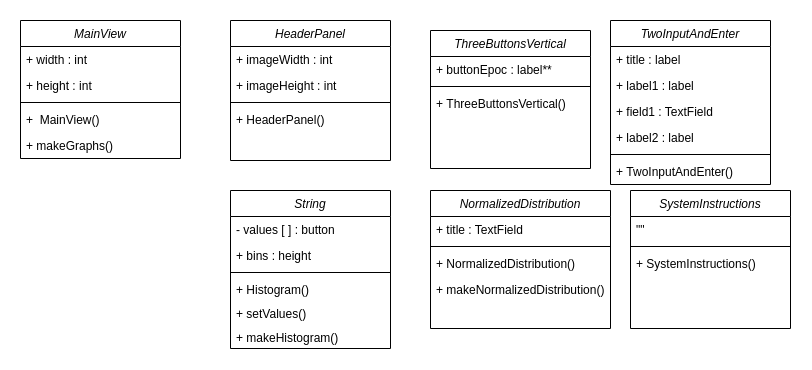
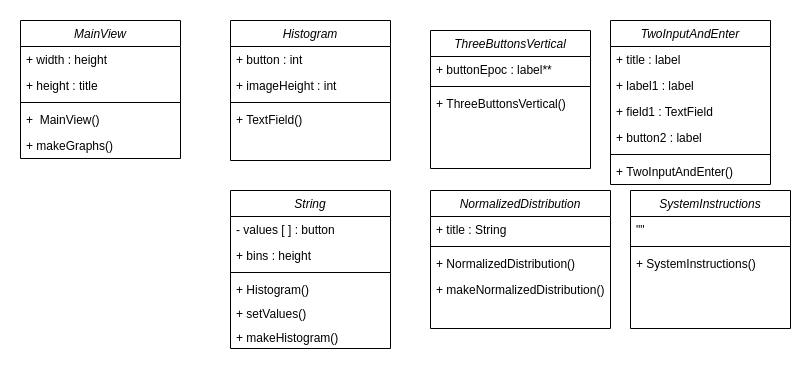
(310, 34) -> (310, 34)
(60, 60) -> (70, 60)
(286, 60) -> (275, 60)
(64, 86) -> (69, 86)
(283, 120) -> (275, 120)
(657, 138) -> (664, 138)
(487, 230) -> (479, 230)
